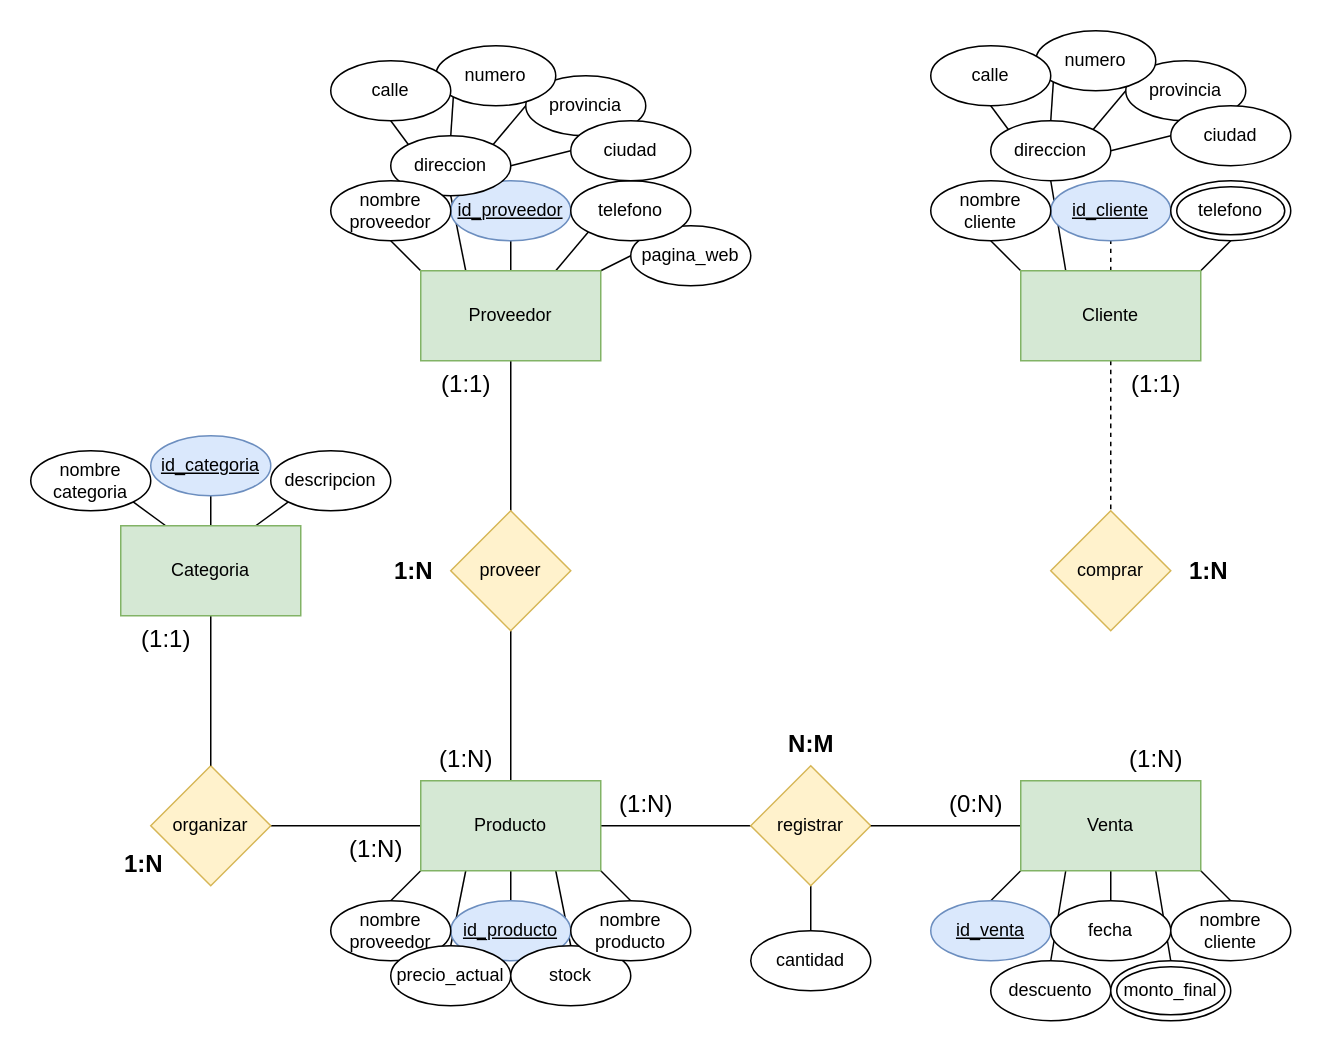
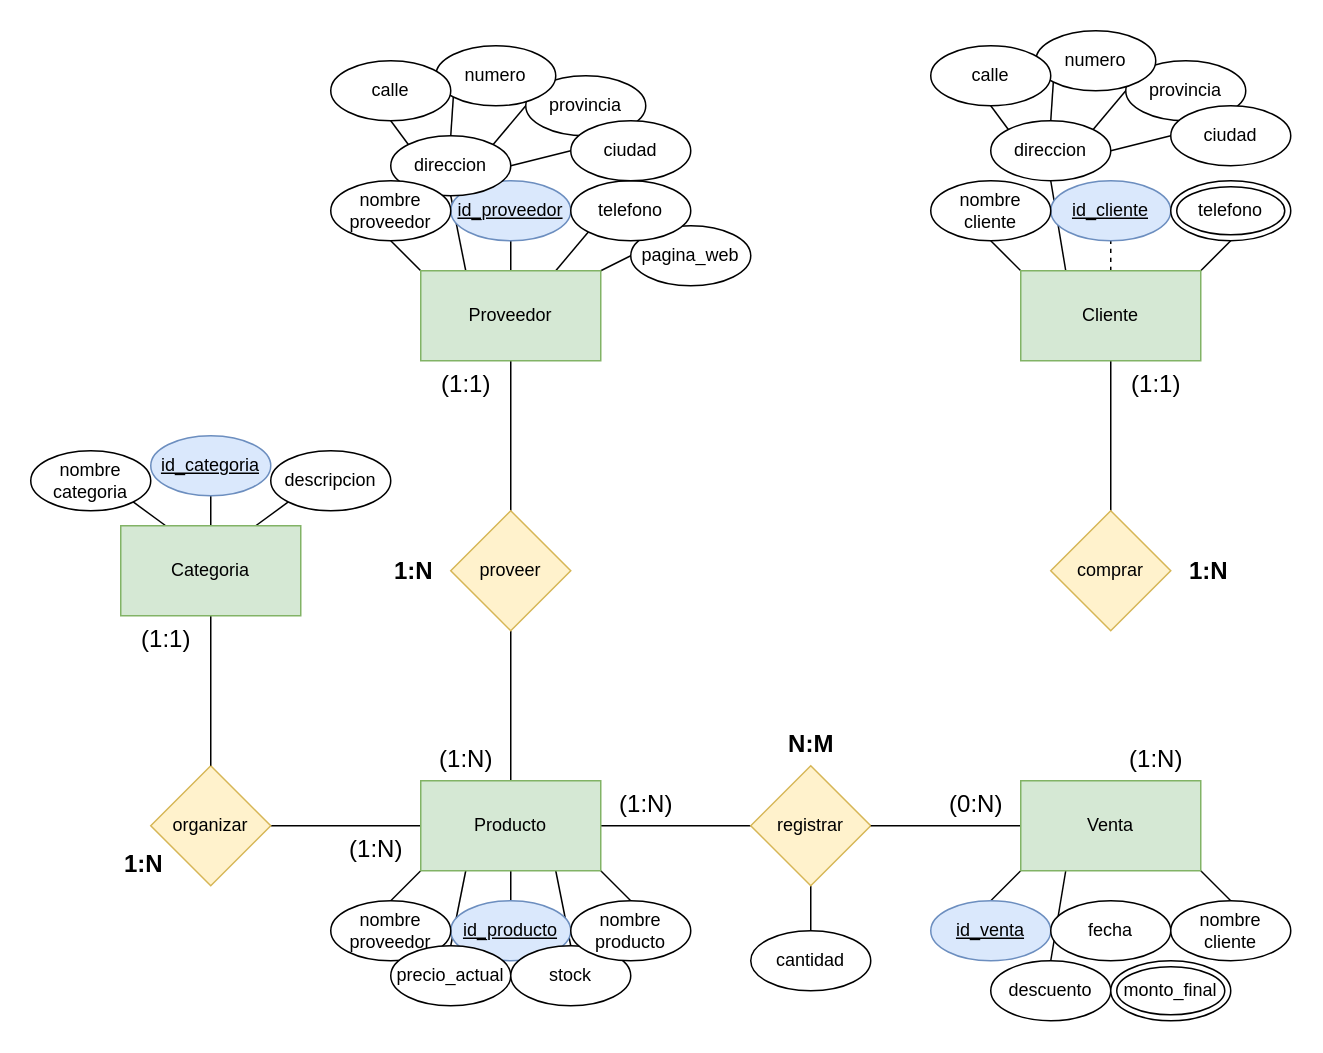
(1111, 437) -> (1111, 437)
(1111, 885) -> none
(1160, 893) -> none
